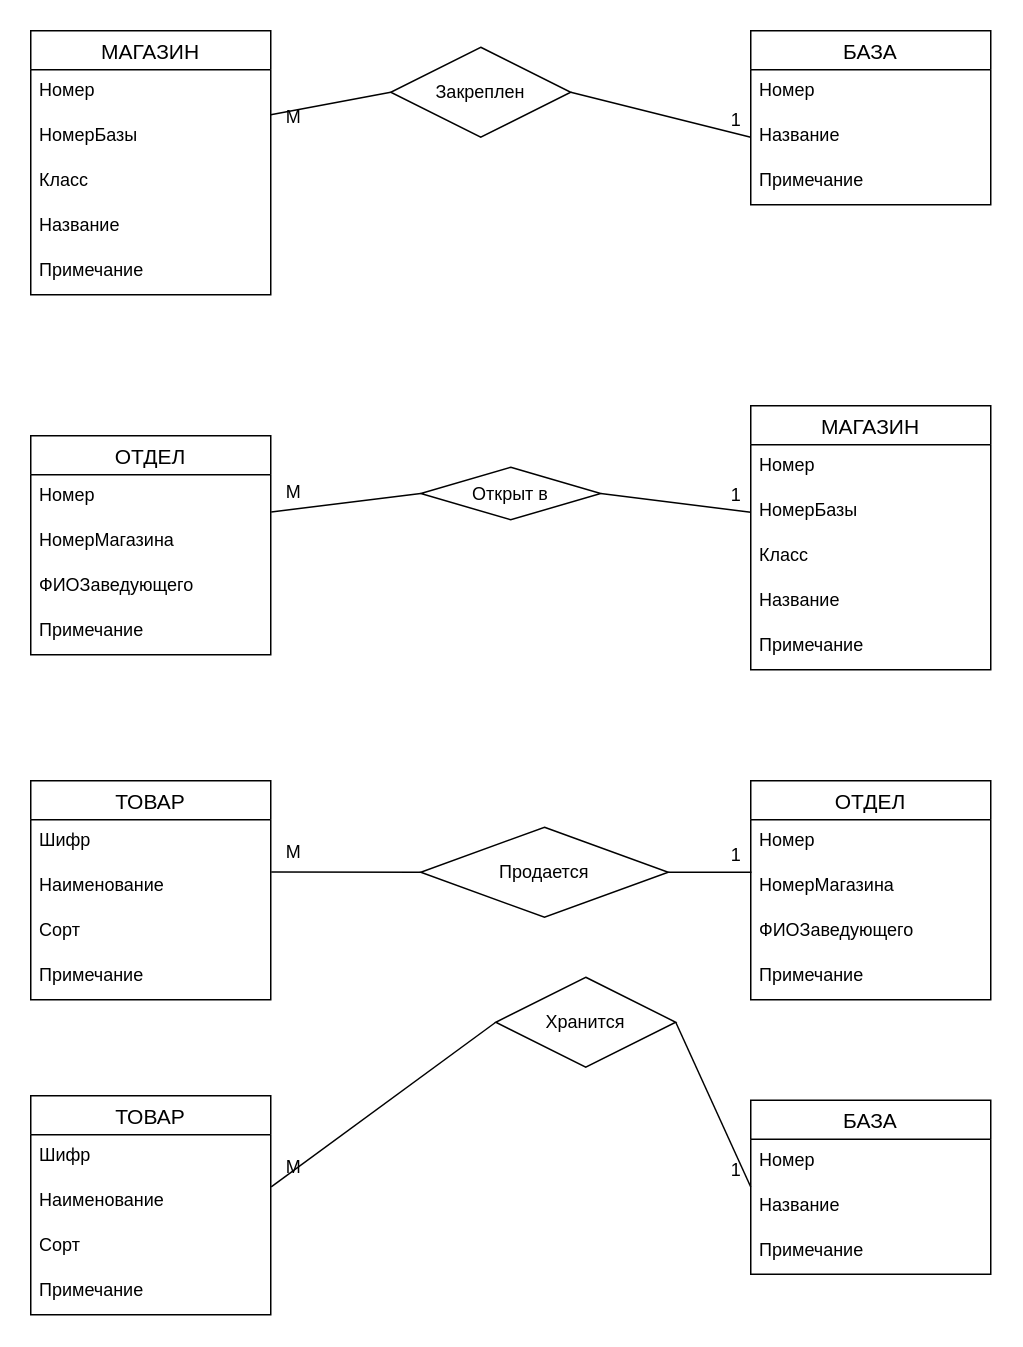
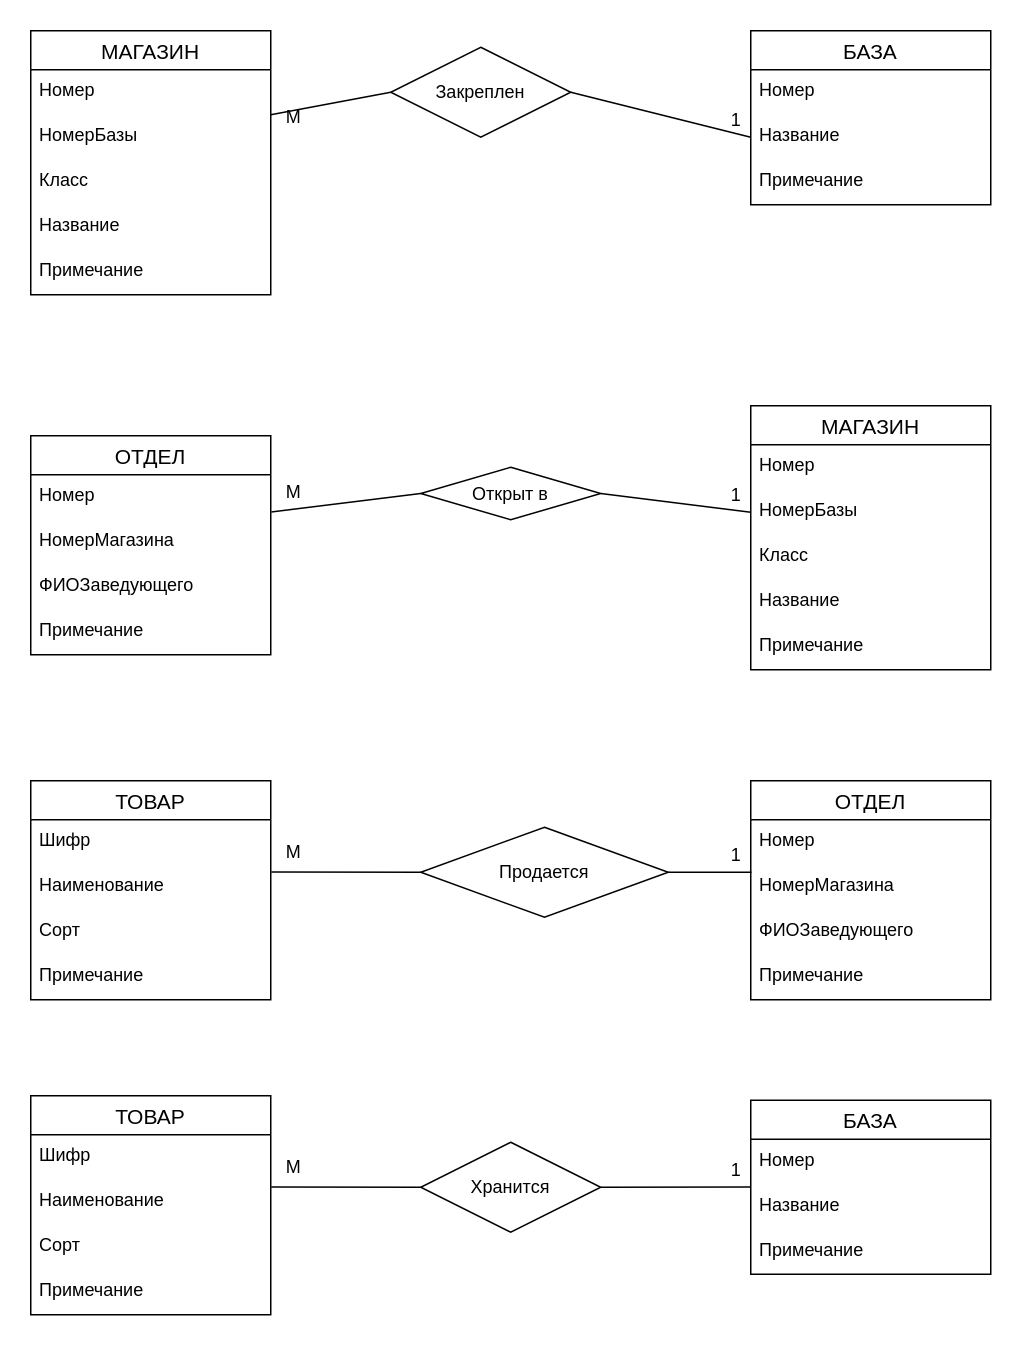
(586, 1022) -> (511, 1187)
